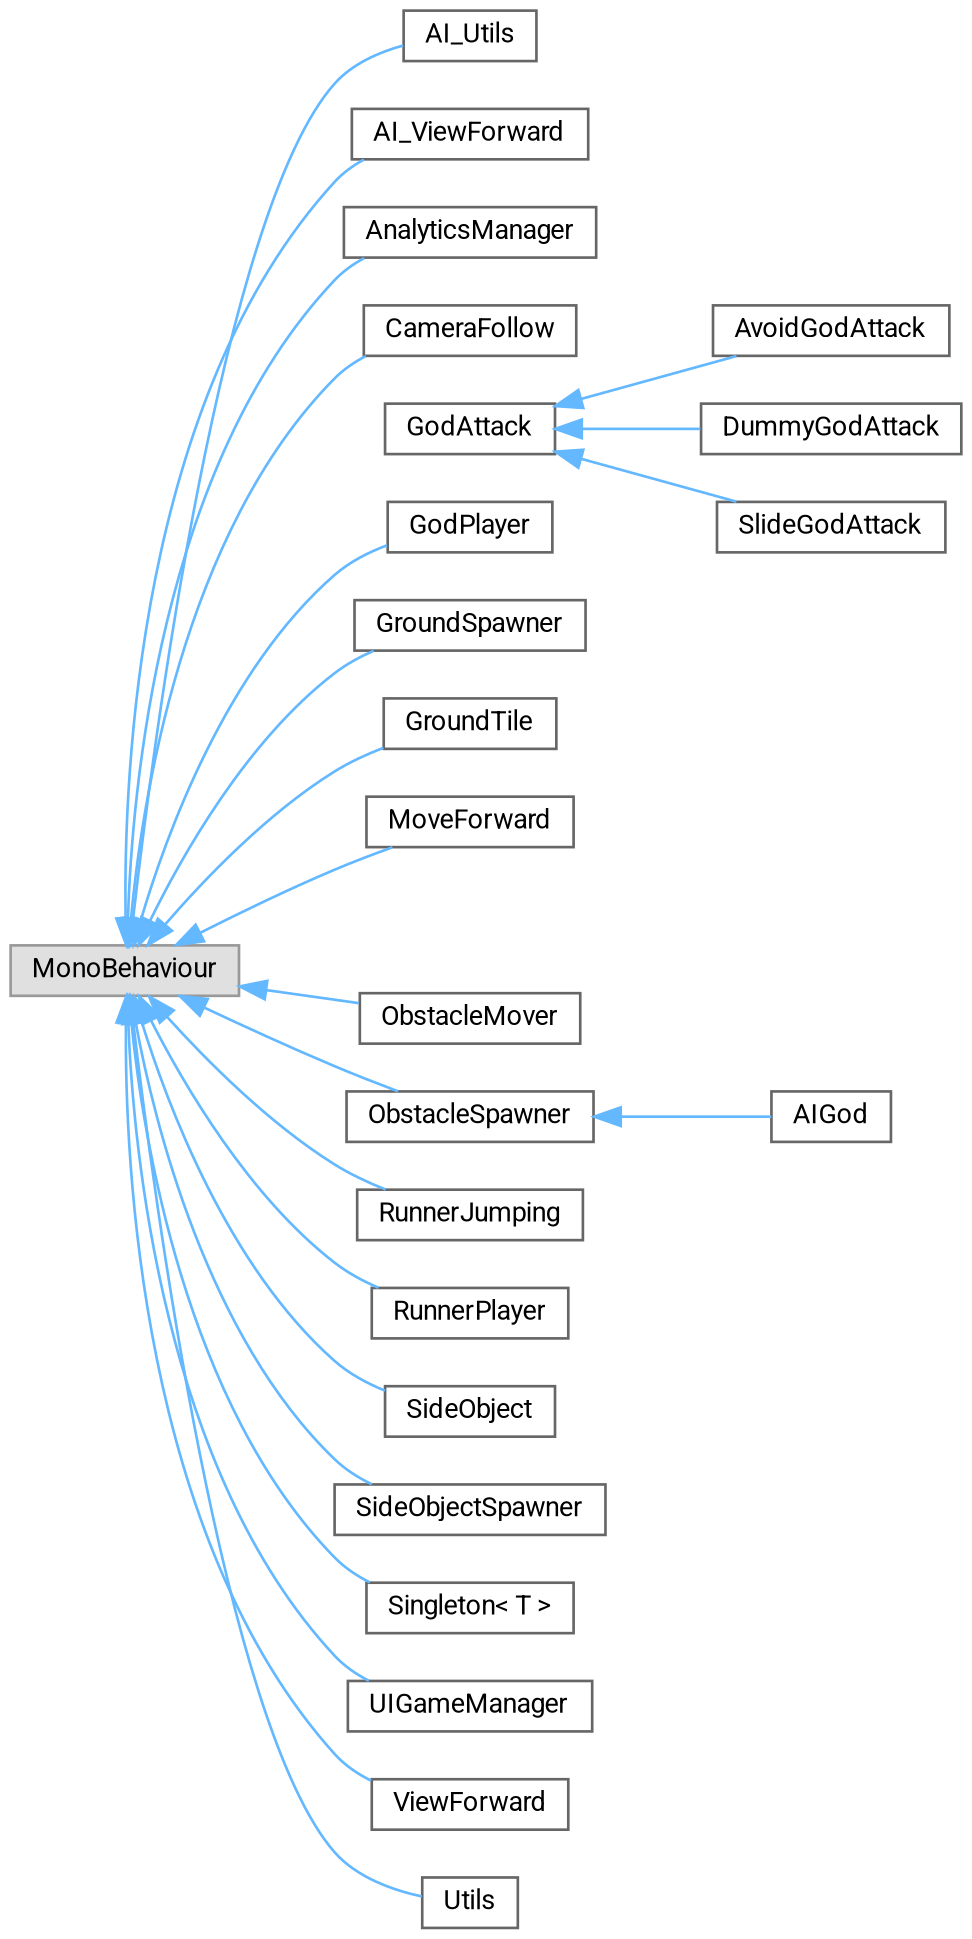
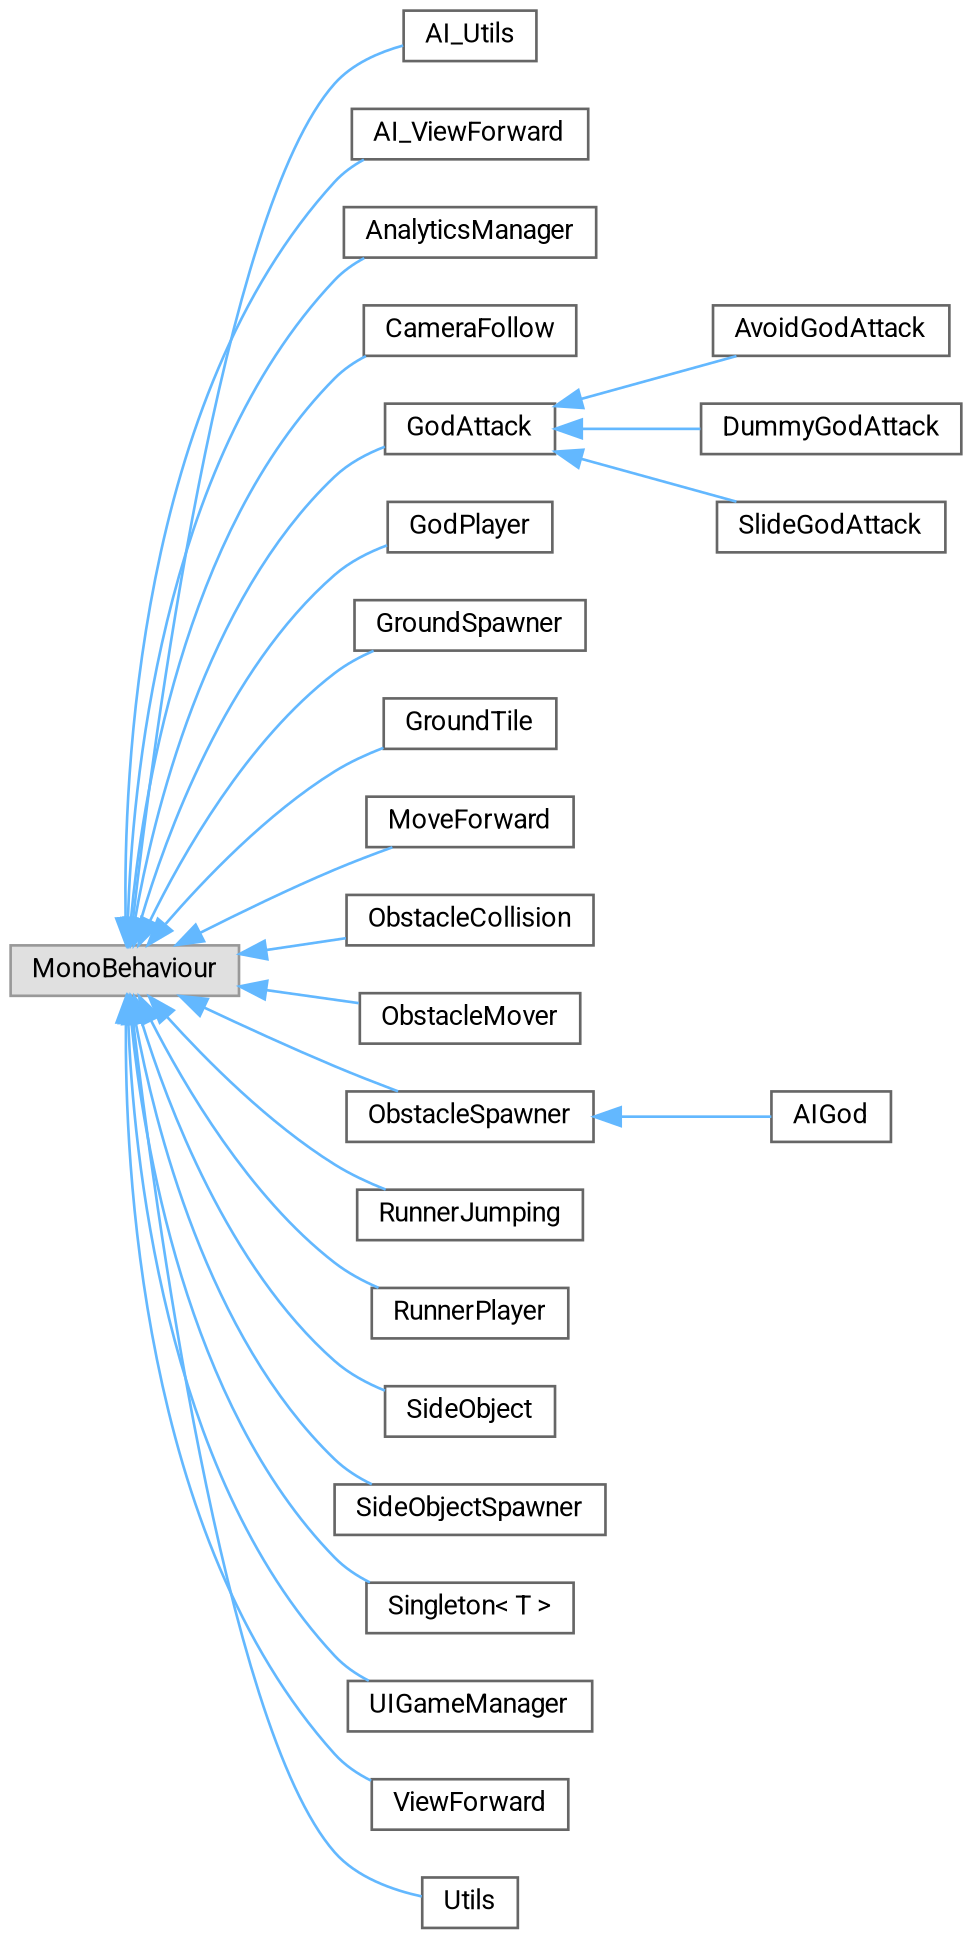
none -> (214, 655)
none -> (470, 920)
